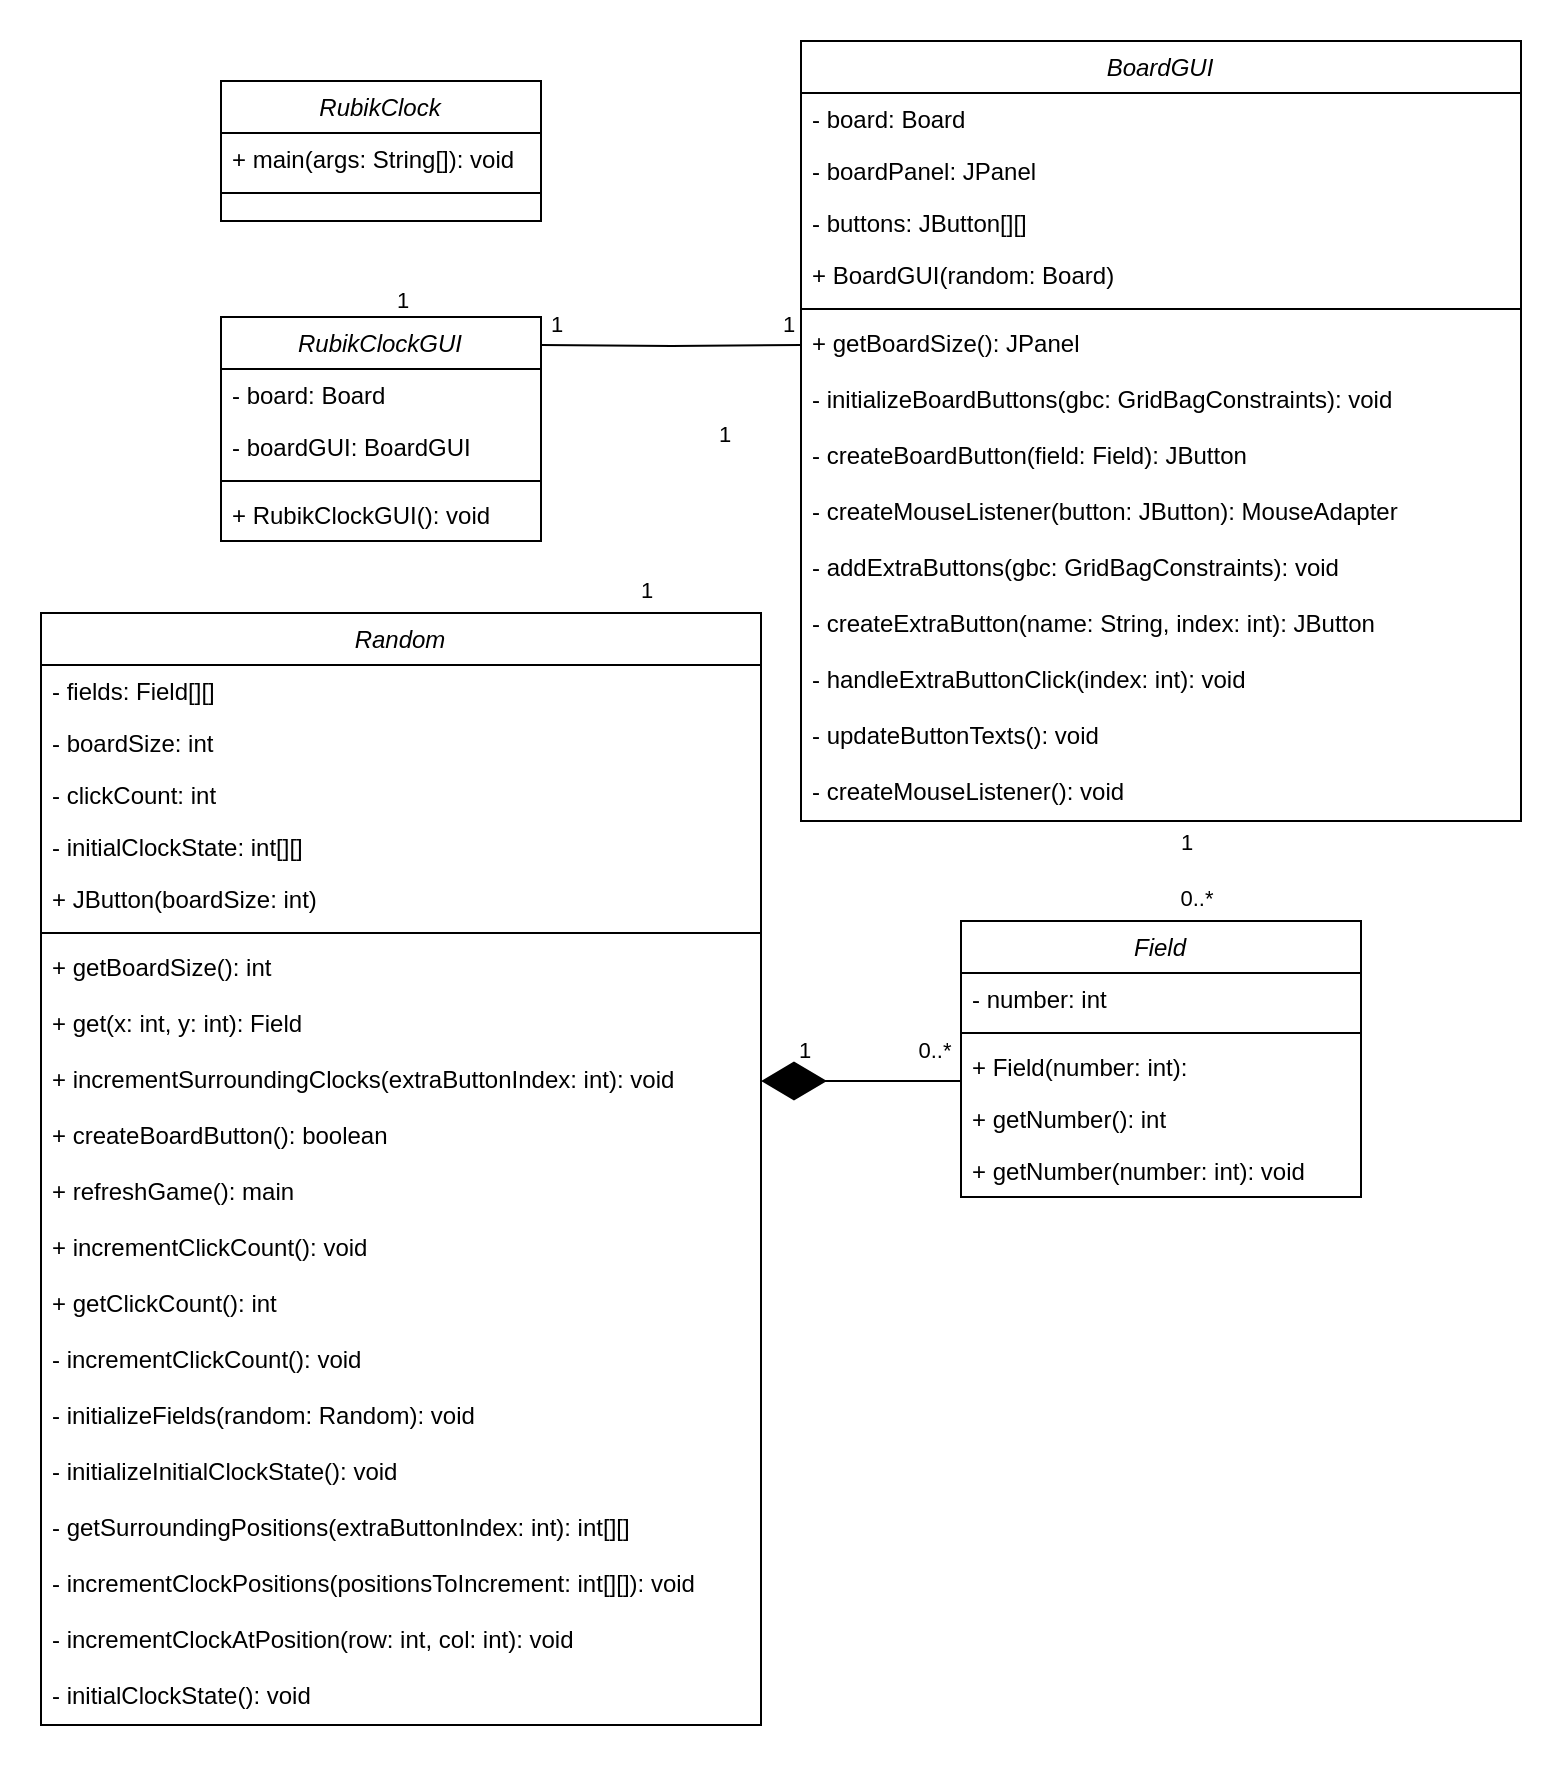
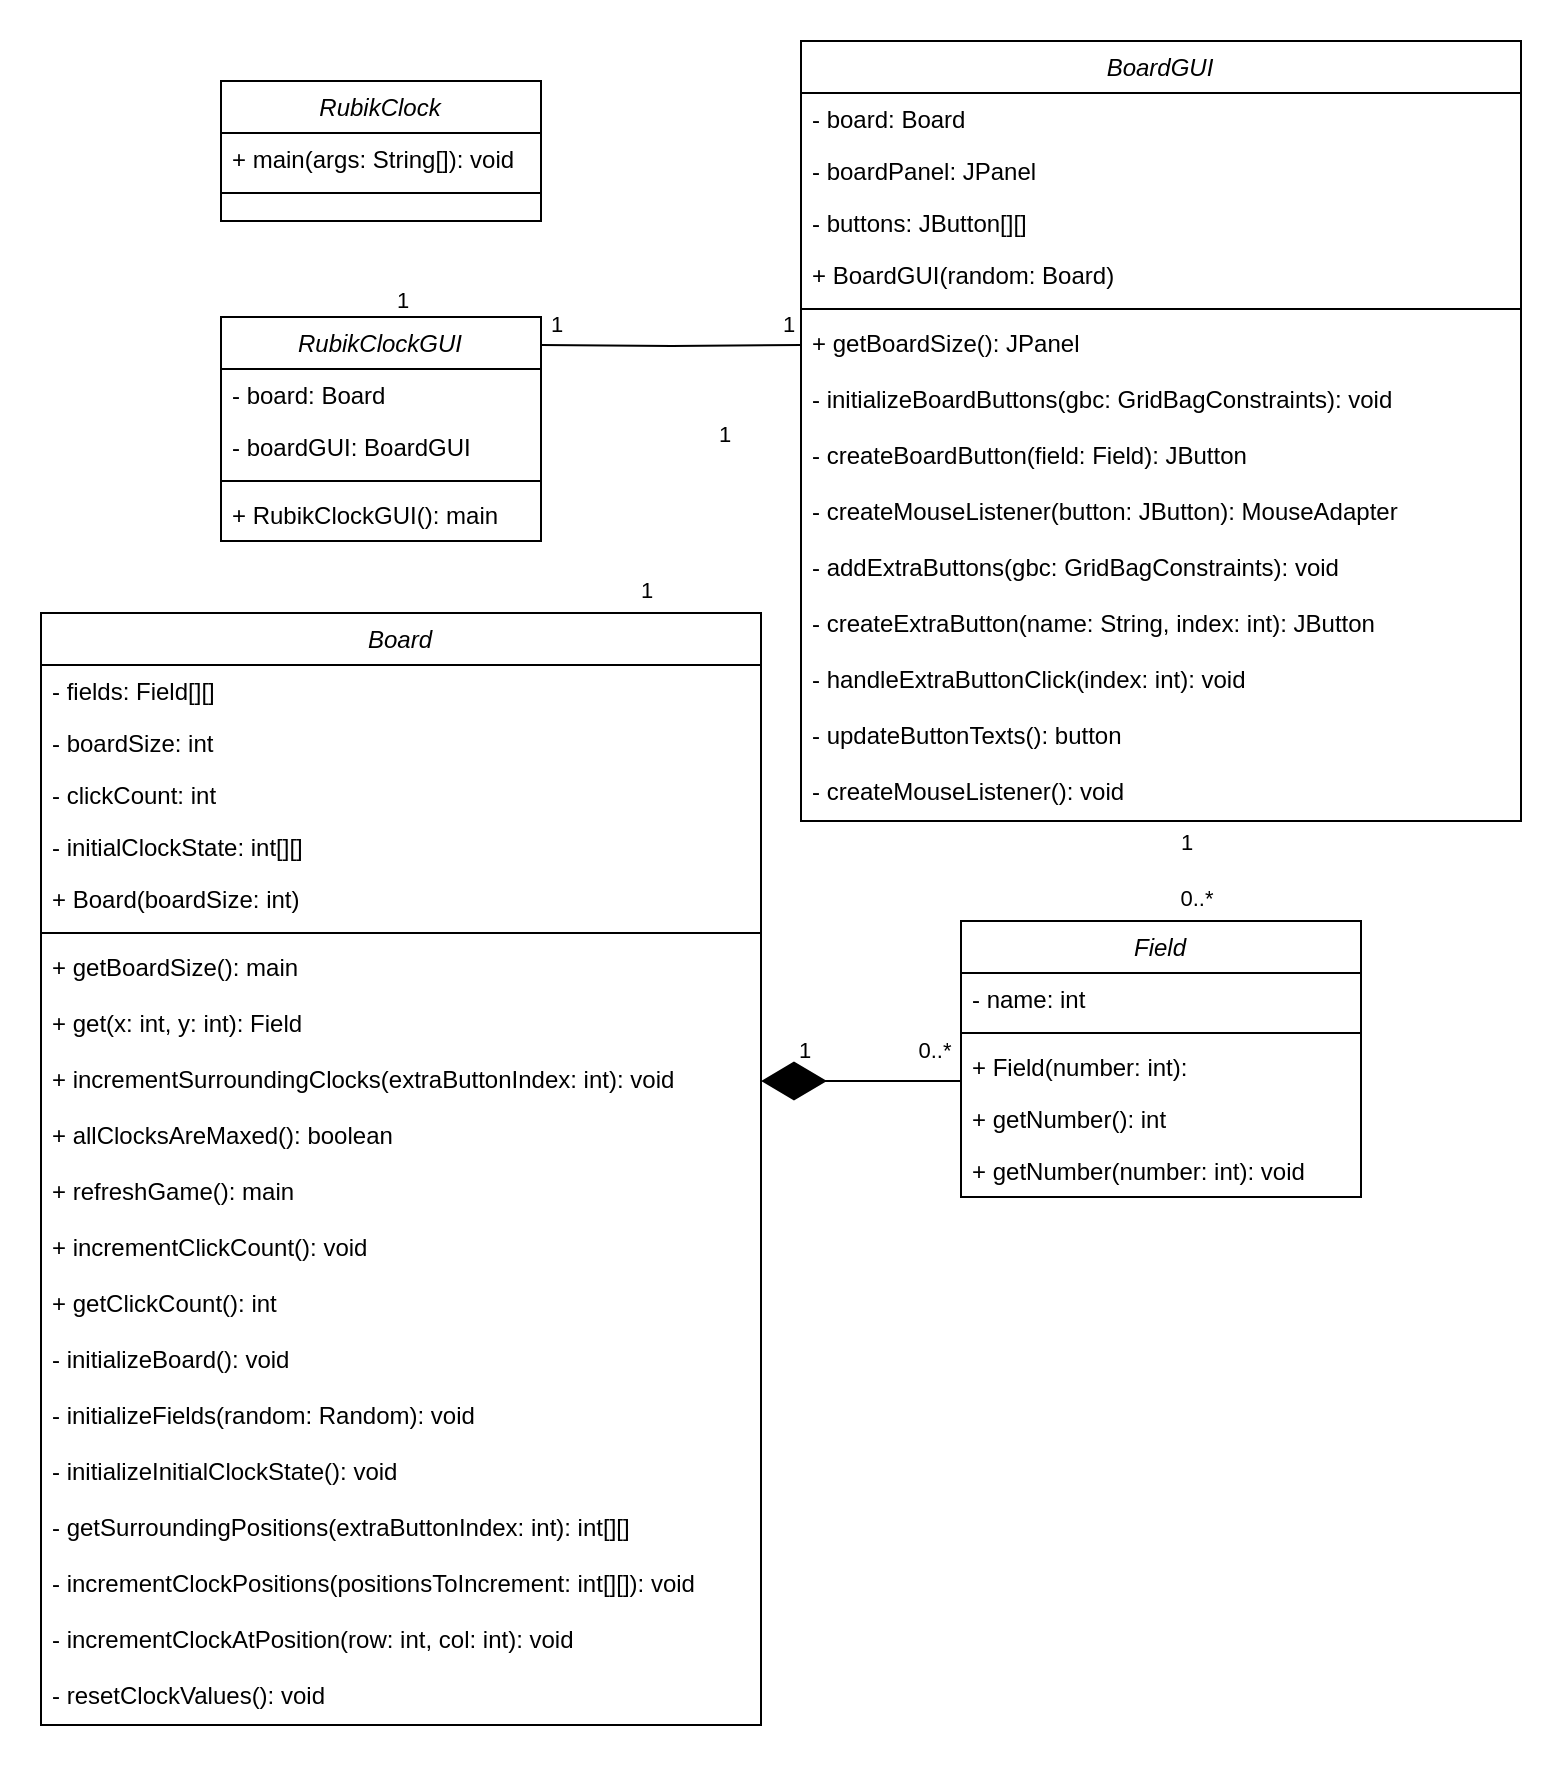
(368, 516) -> (368, 516)
(400, 640) -> (400, 640)
(981, 736) -> (998, 736)
(204, 900) -> (191, 900)
(178, 968) -> (184, 968)
(1047, 1000) -> (1033, 1000)
(241, 1136) -> (232, 1136)
(225, 1360) -> (192, 1360)
(205, 1696) -> (208, 1696)
